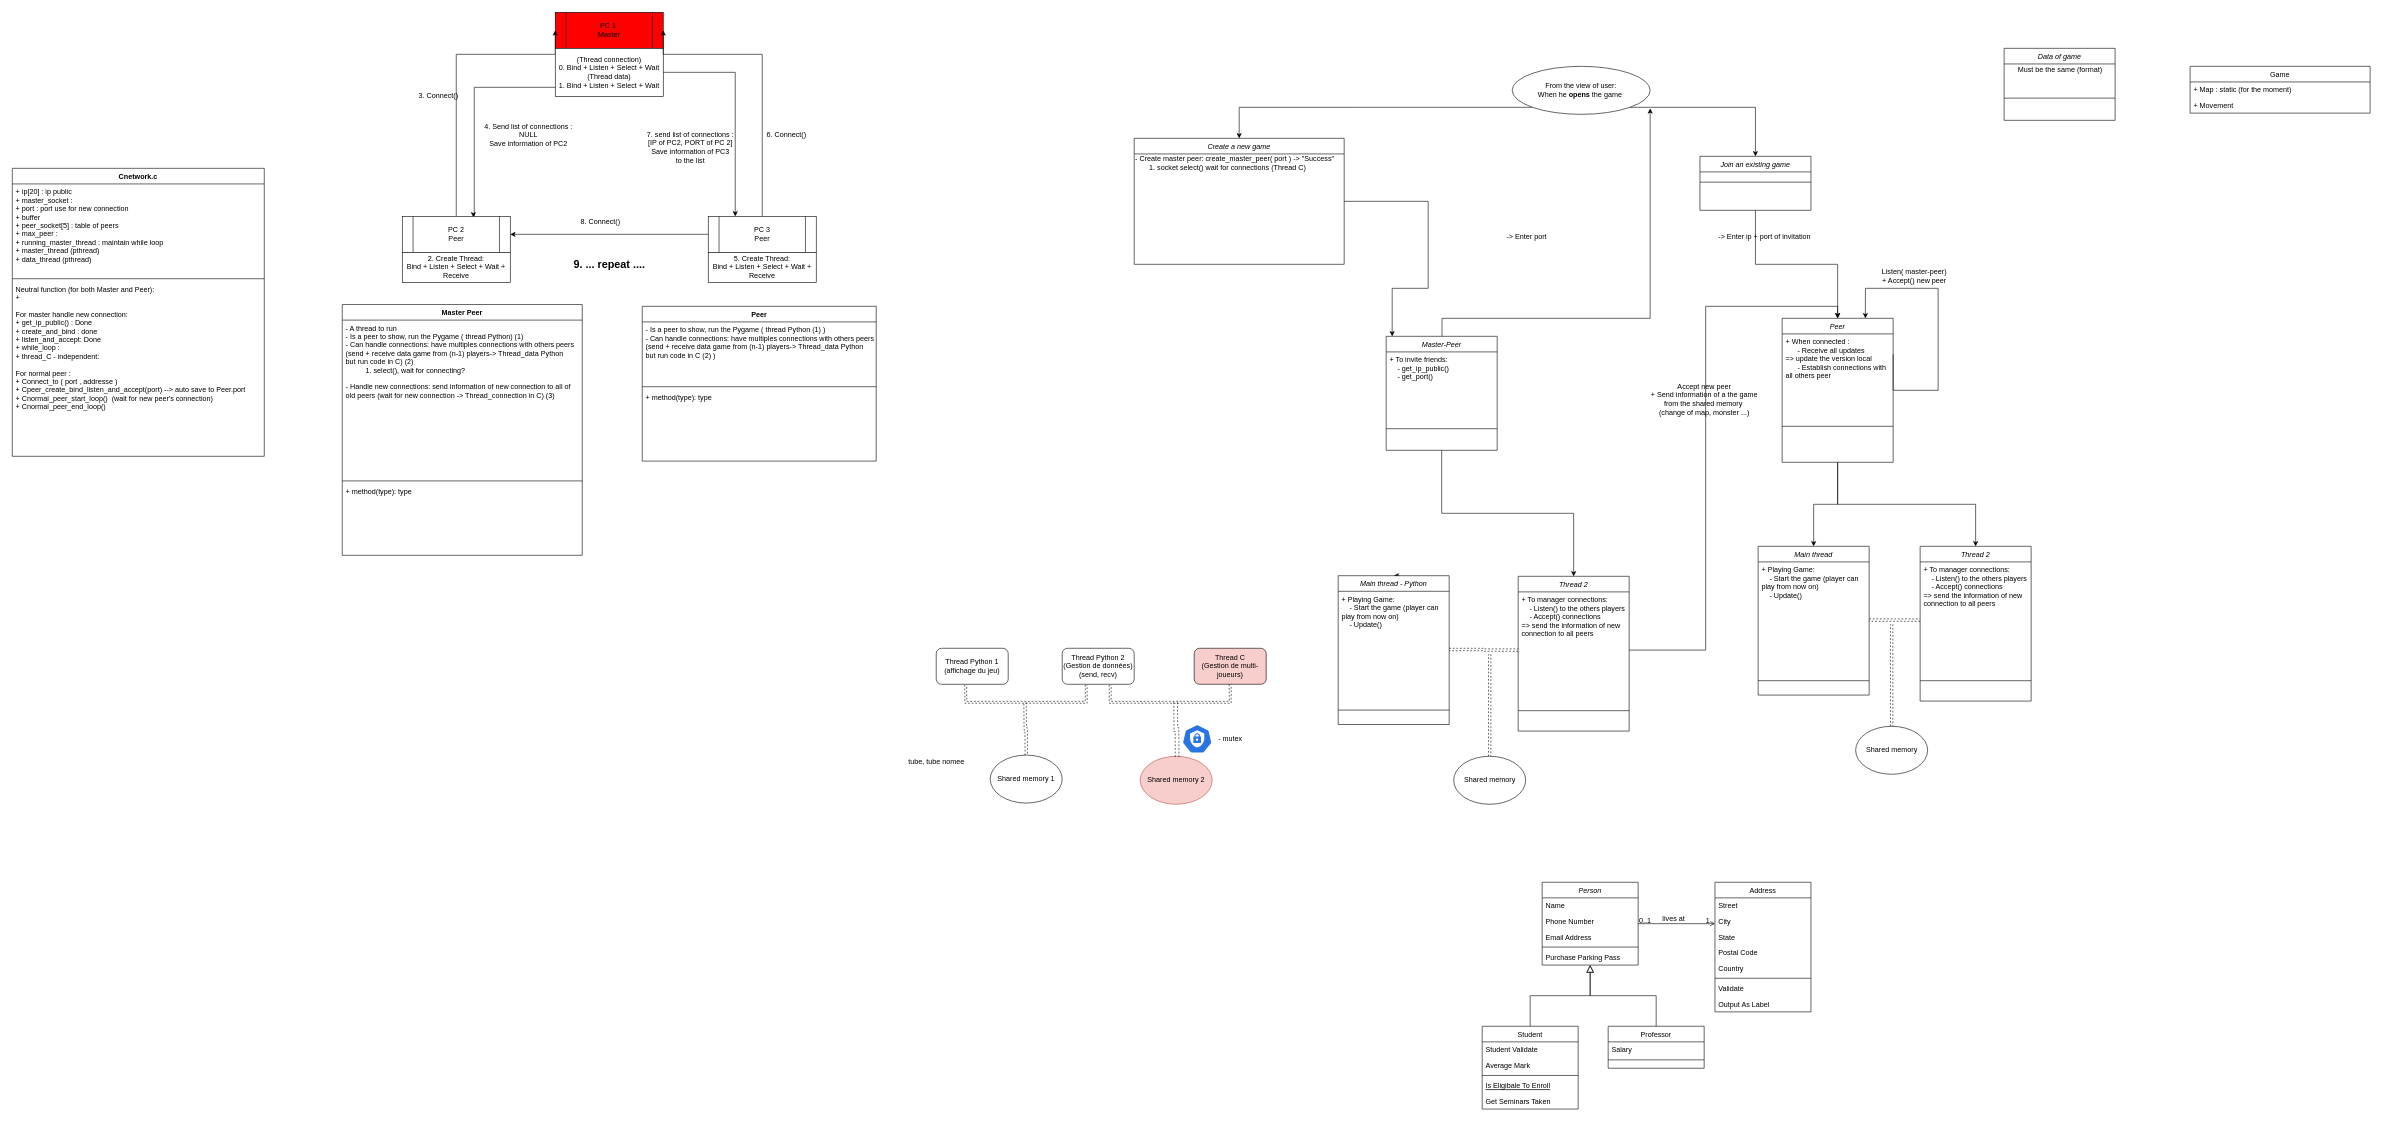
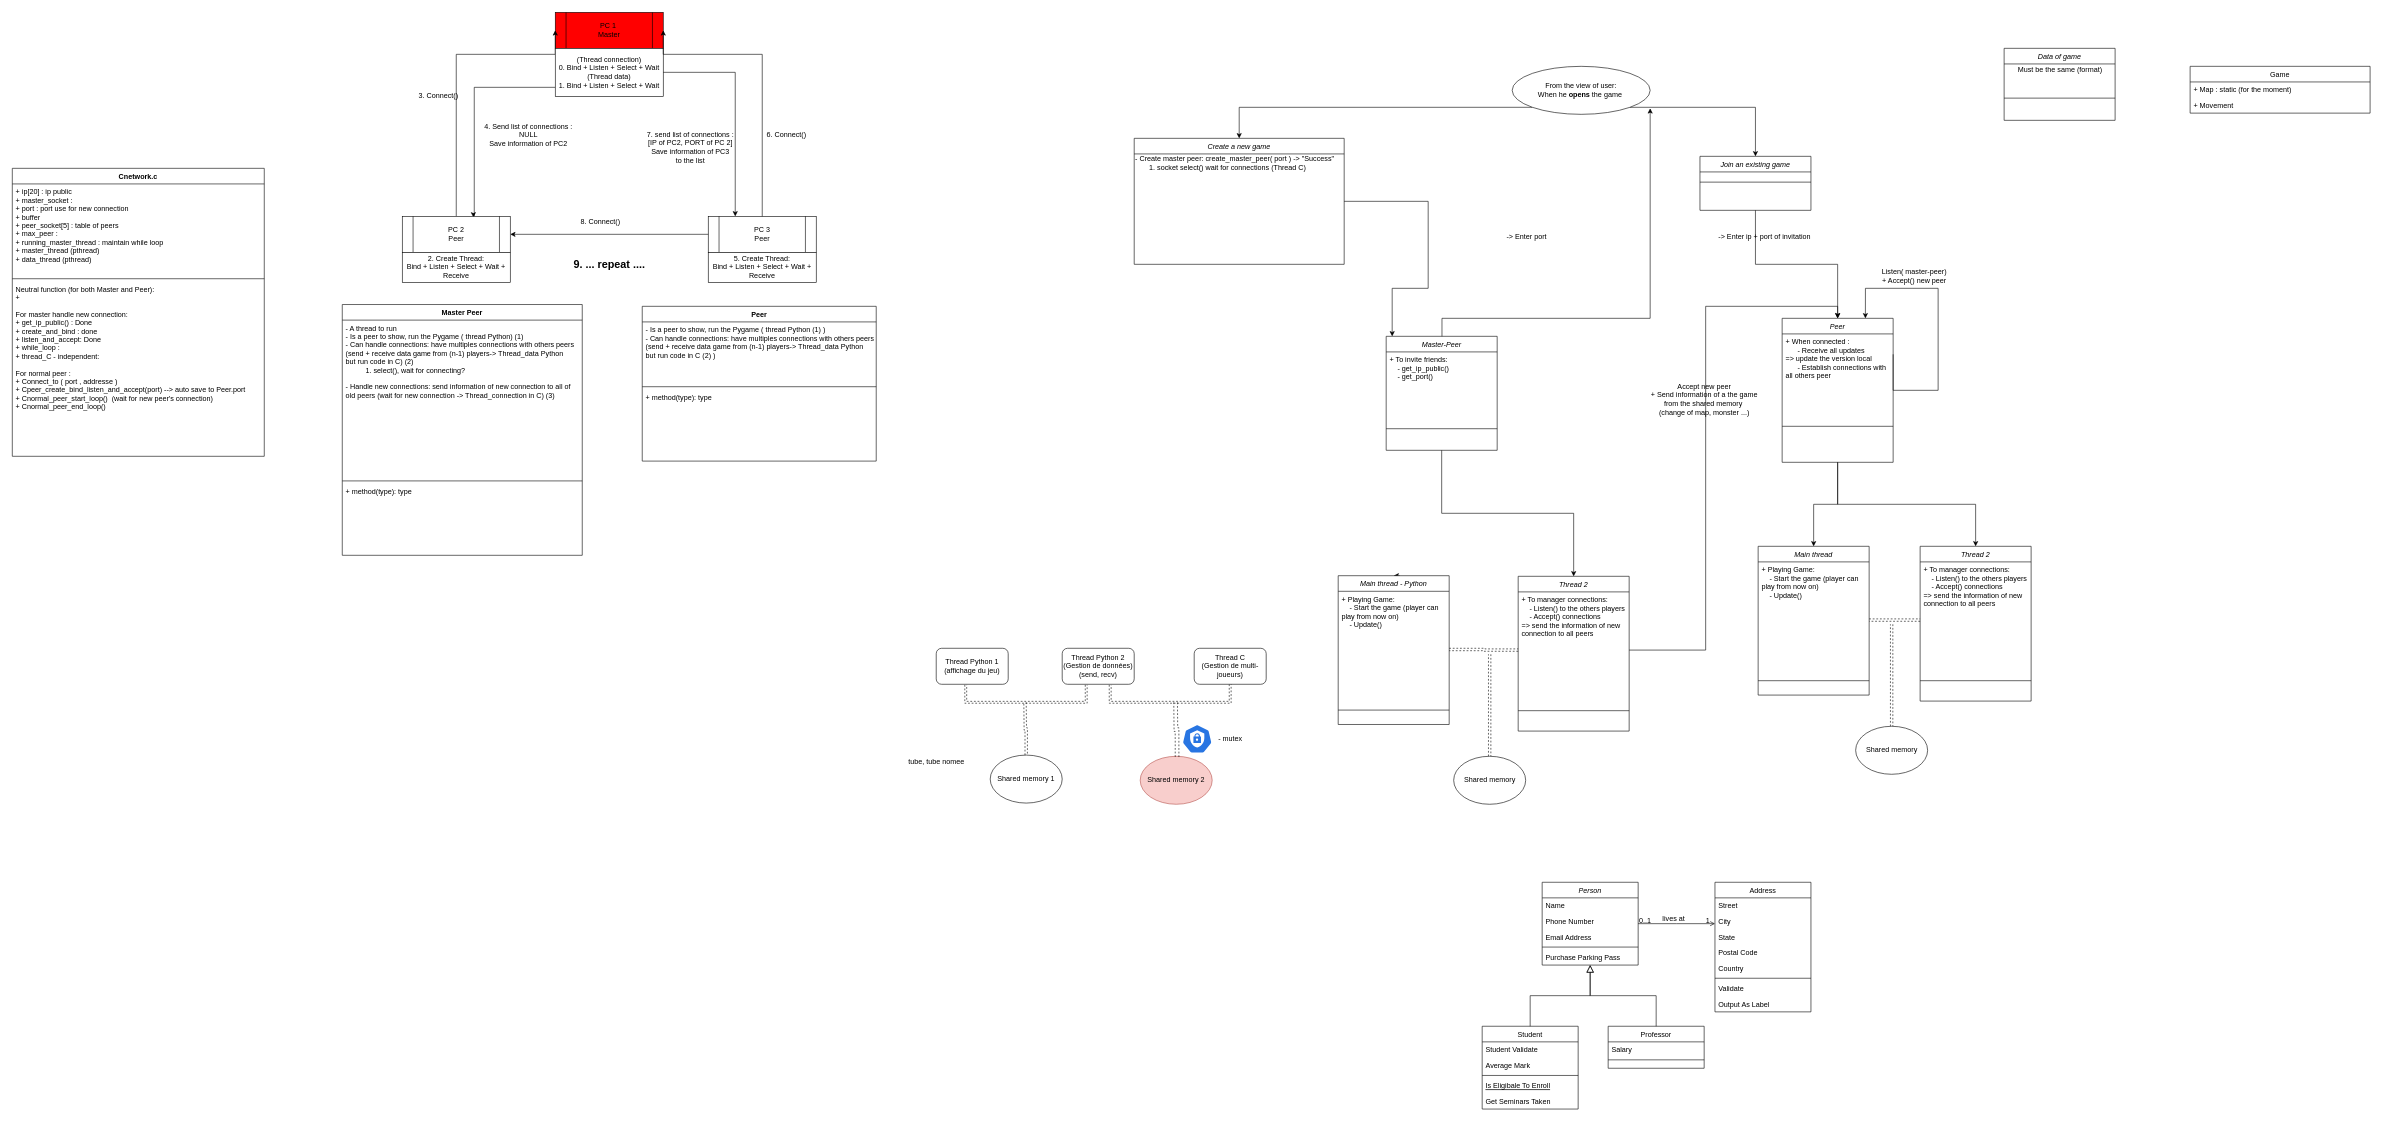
(1230, 666) -> (1230, 666)
